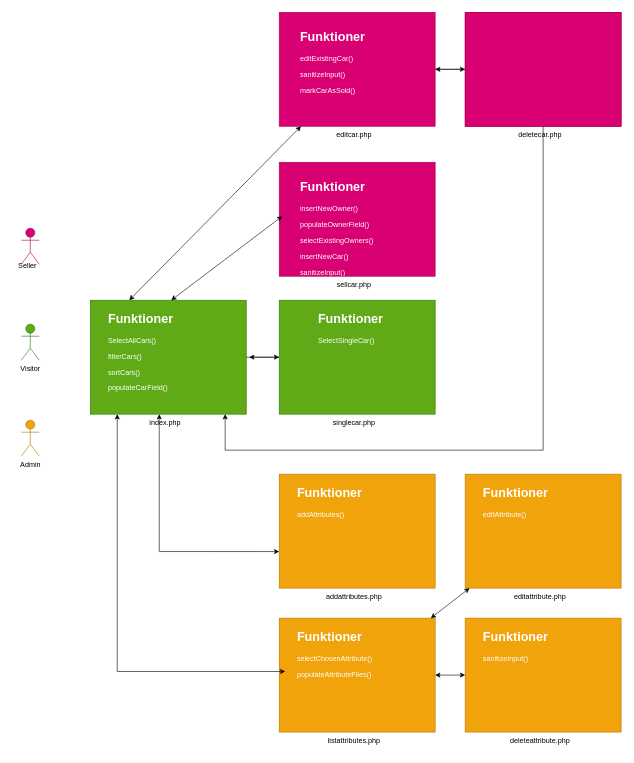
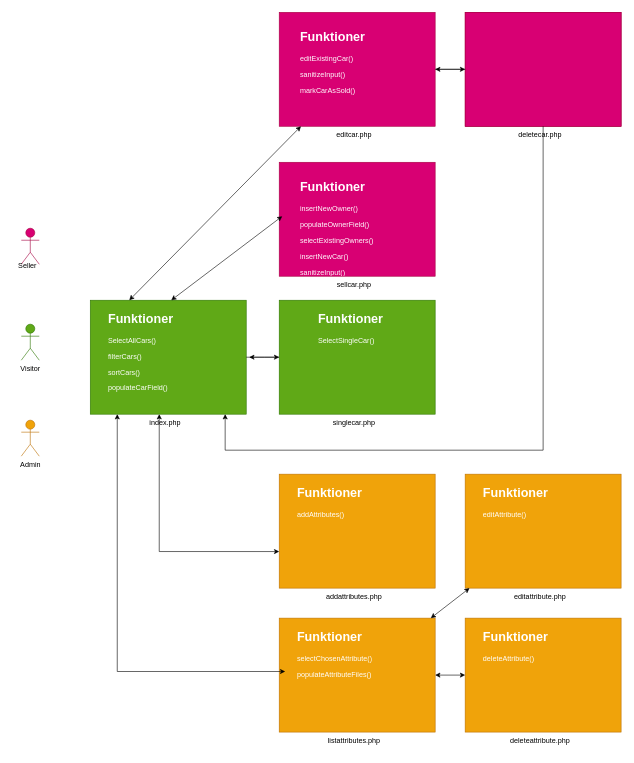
(512, 627) -> (516, 627)
